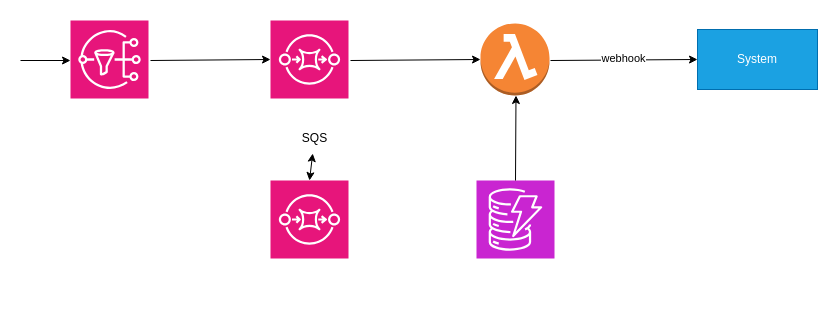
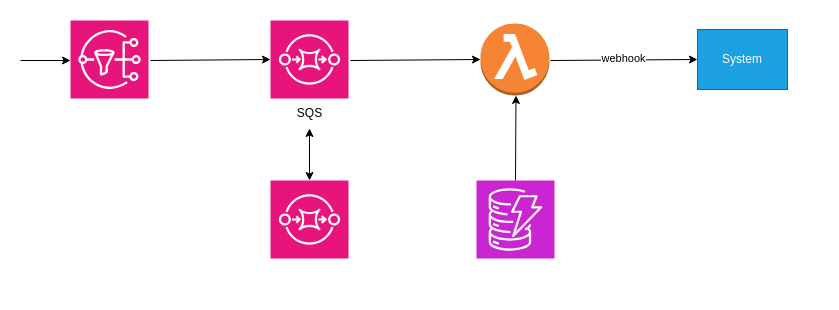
(758, 60) -> (743, 60)
(315, 139) -> (310, 114)
